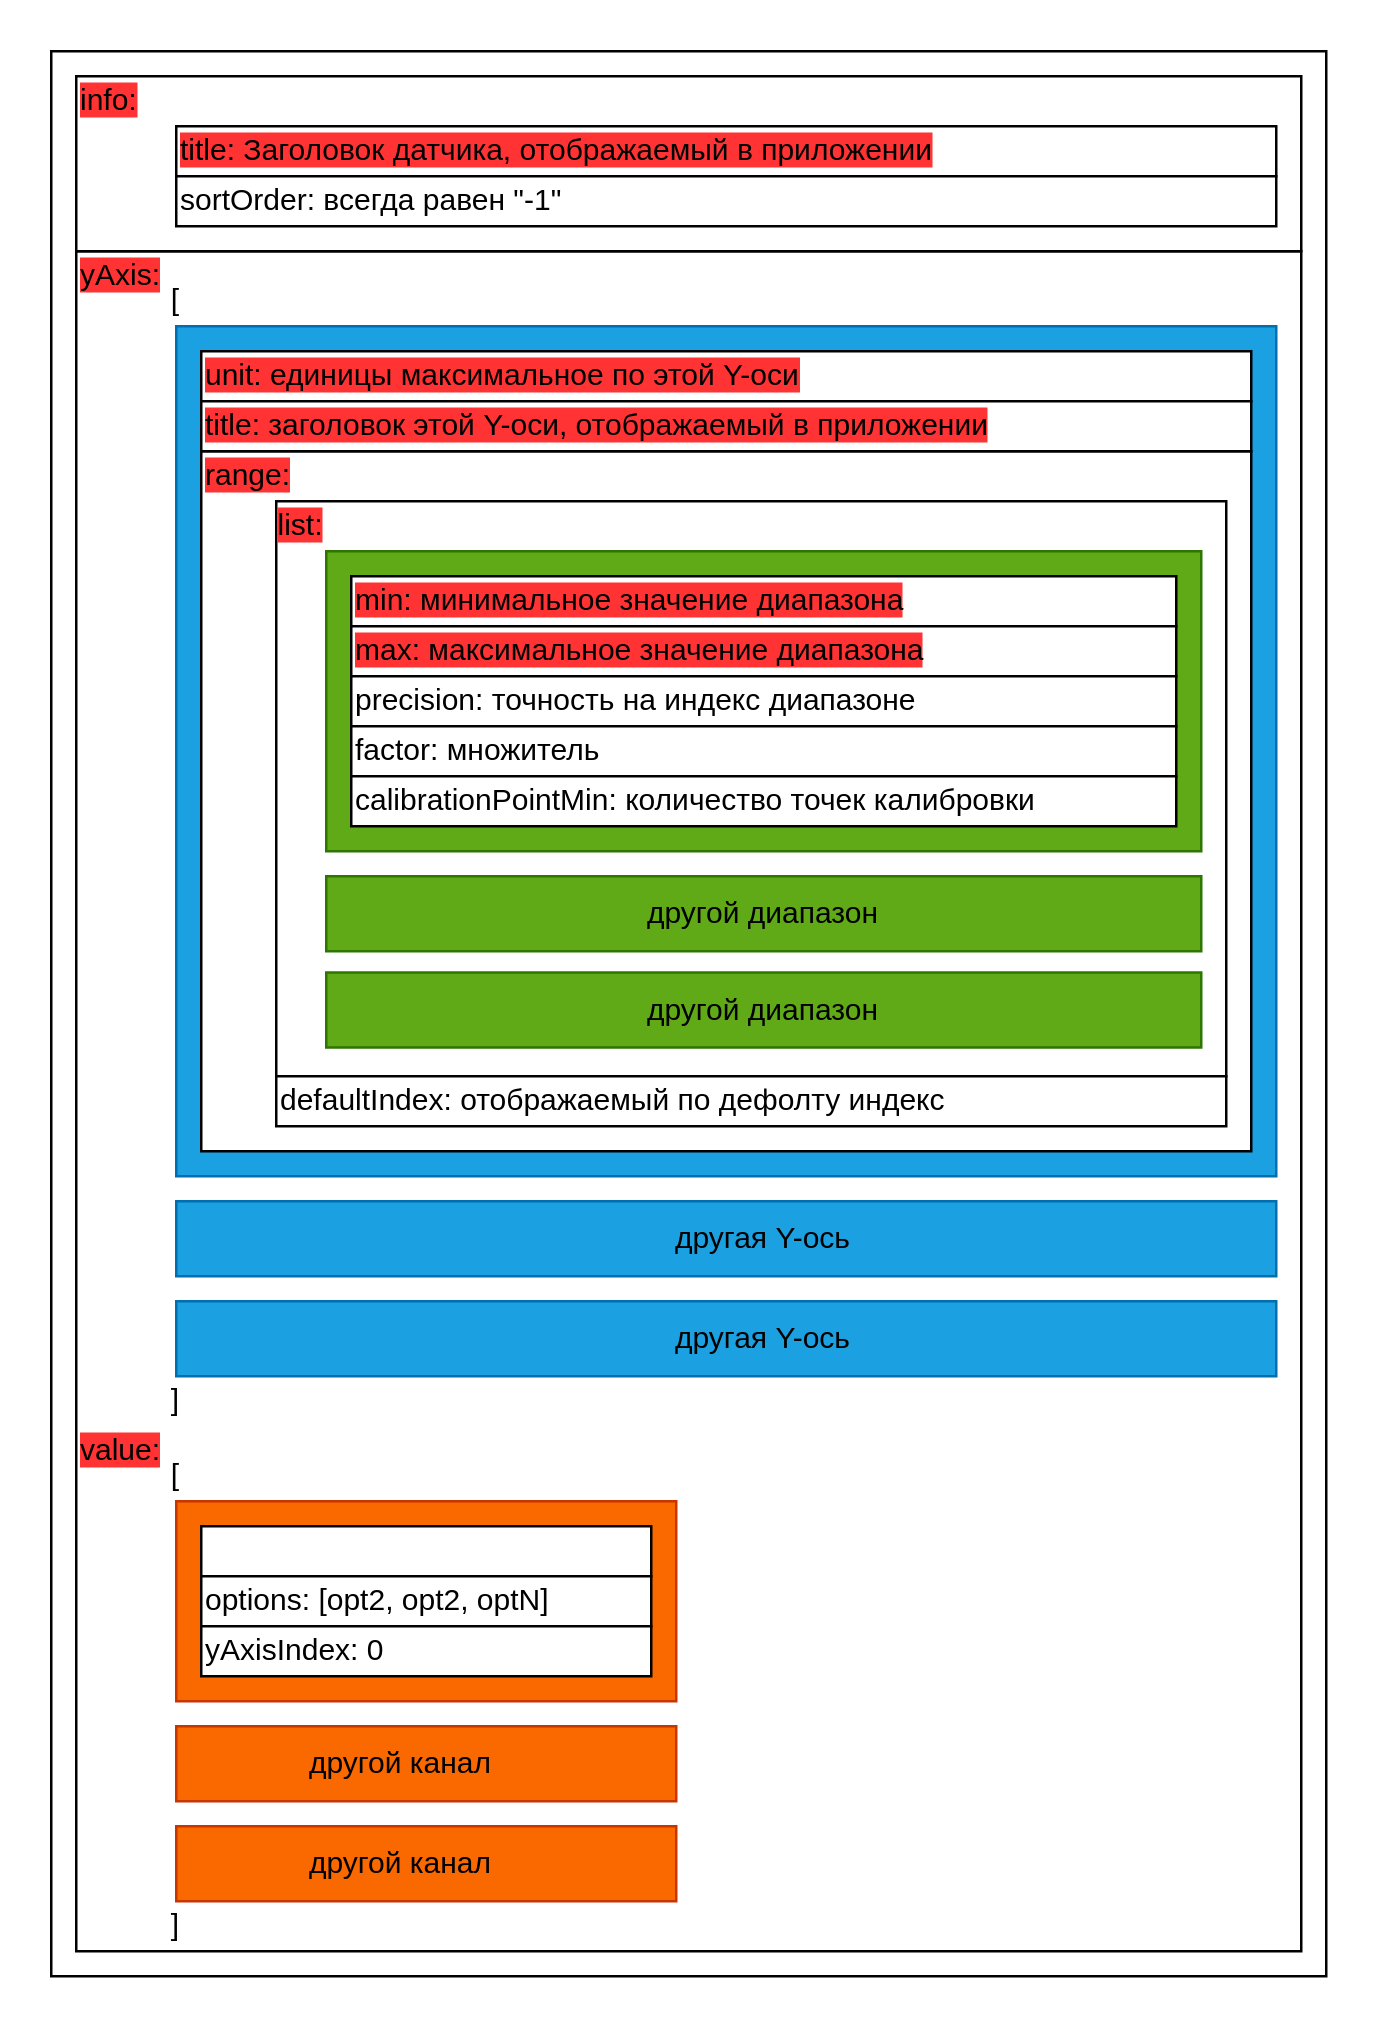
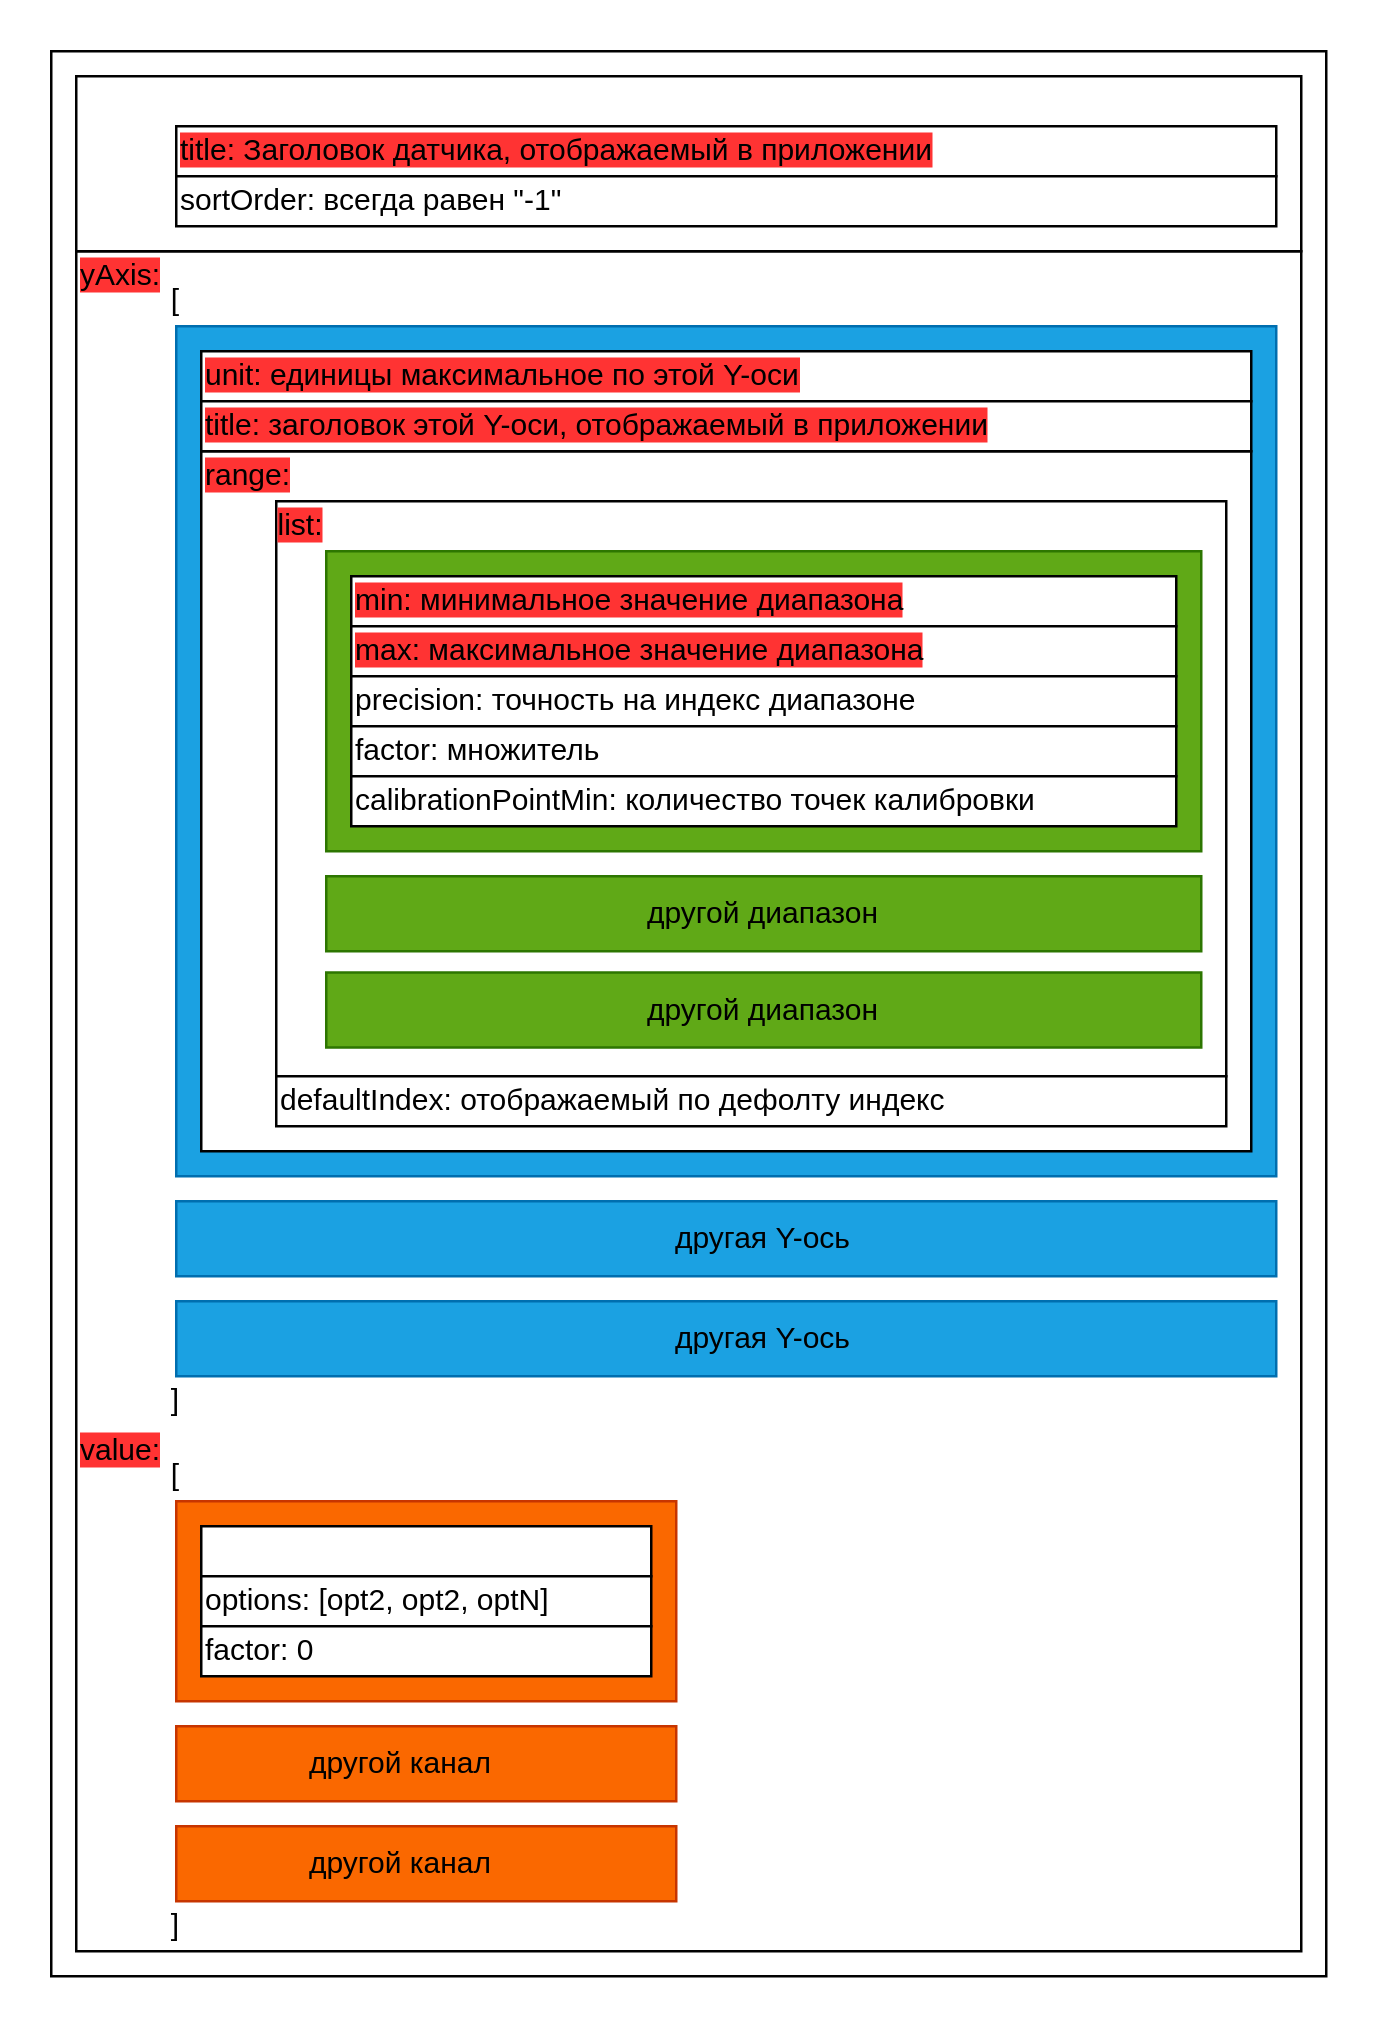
(126, 101) -> none
(304, 1651) -> (274, 1651)
